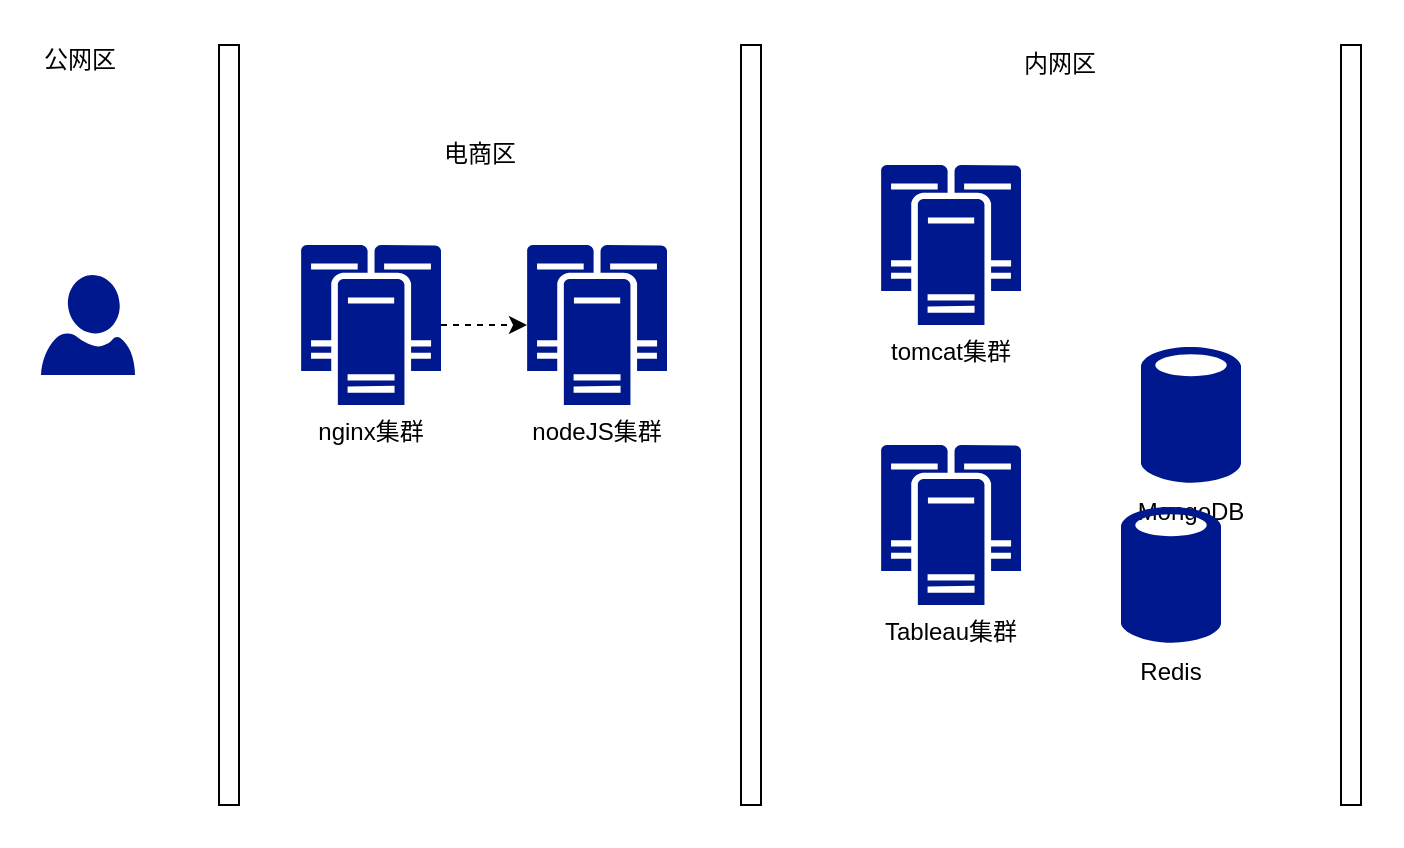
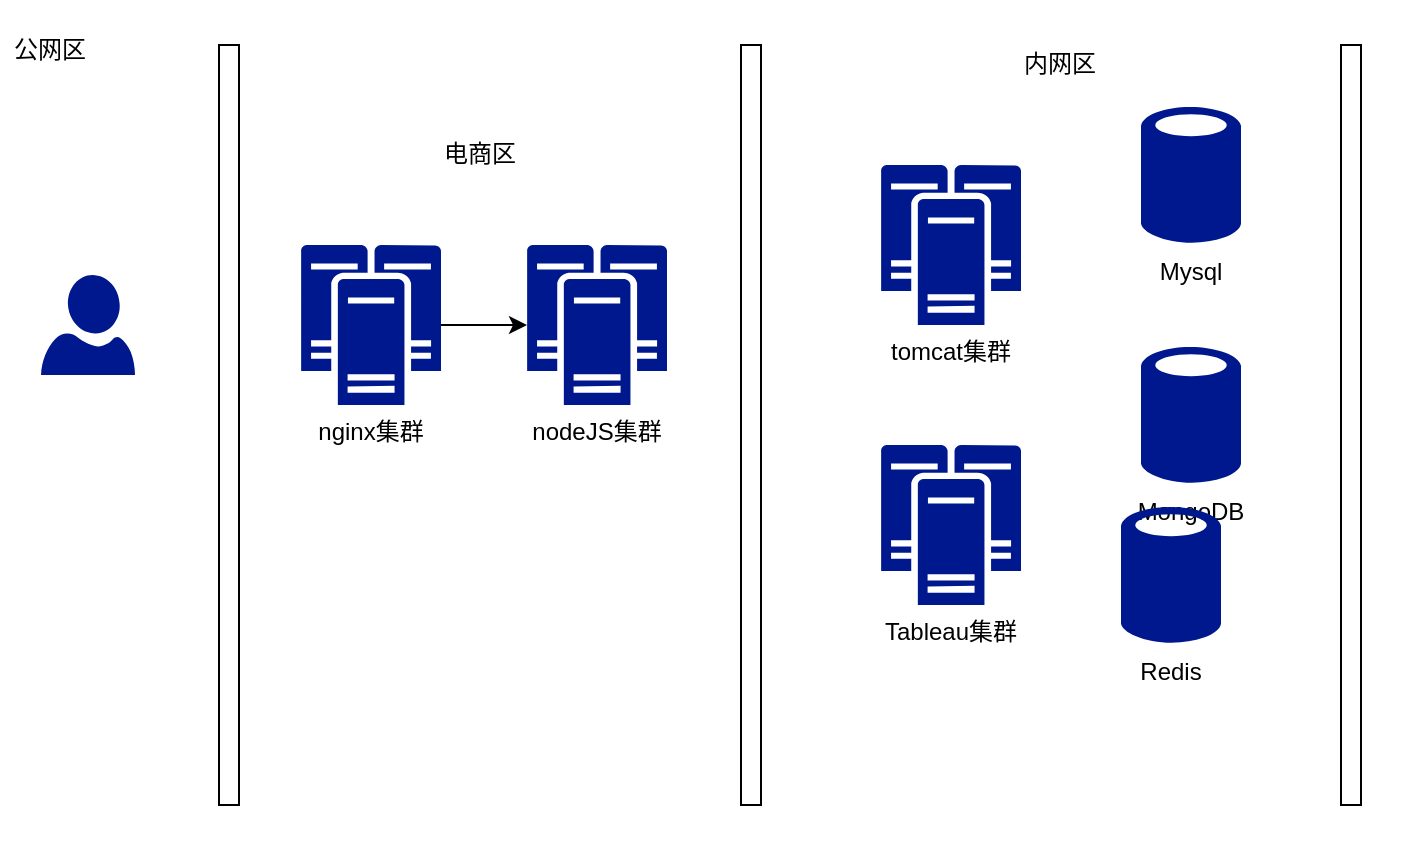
(91, 61) -> (61, 51)
none -> (1191, 175)
(478, 325) -> (478, 325)
